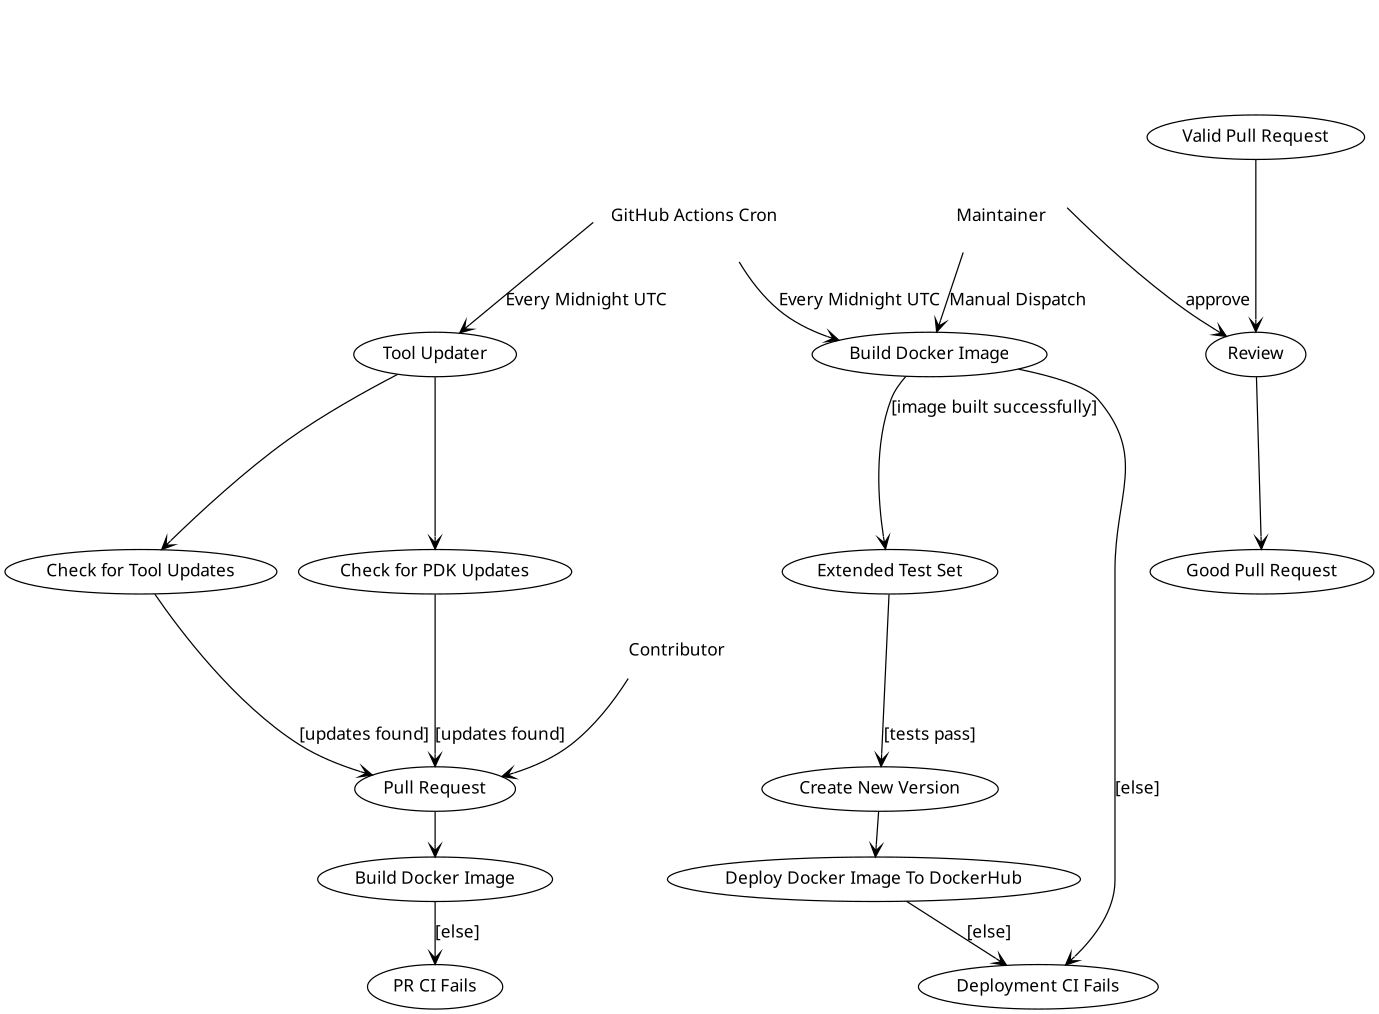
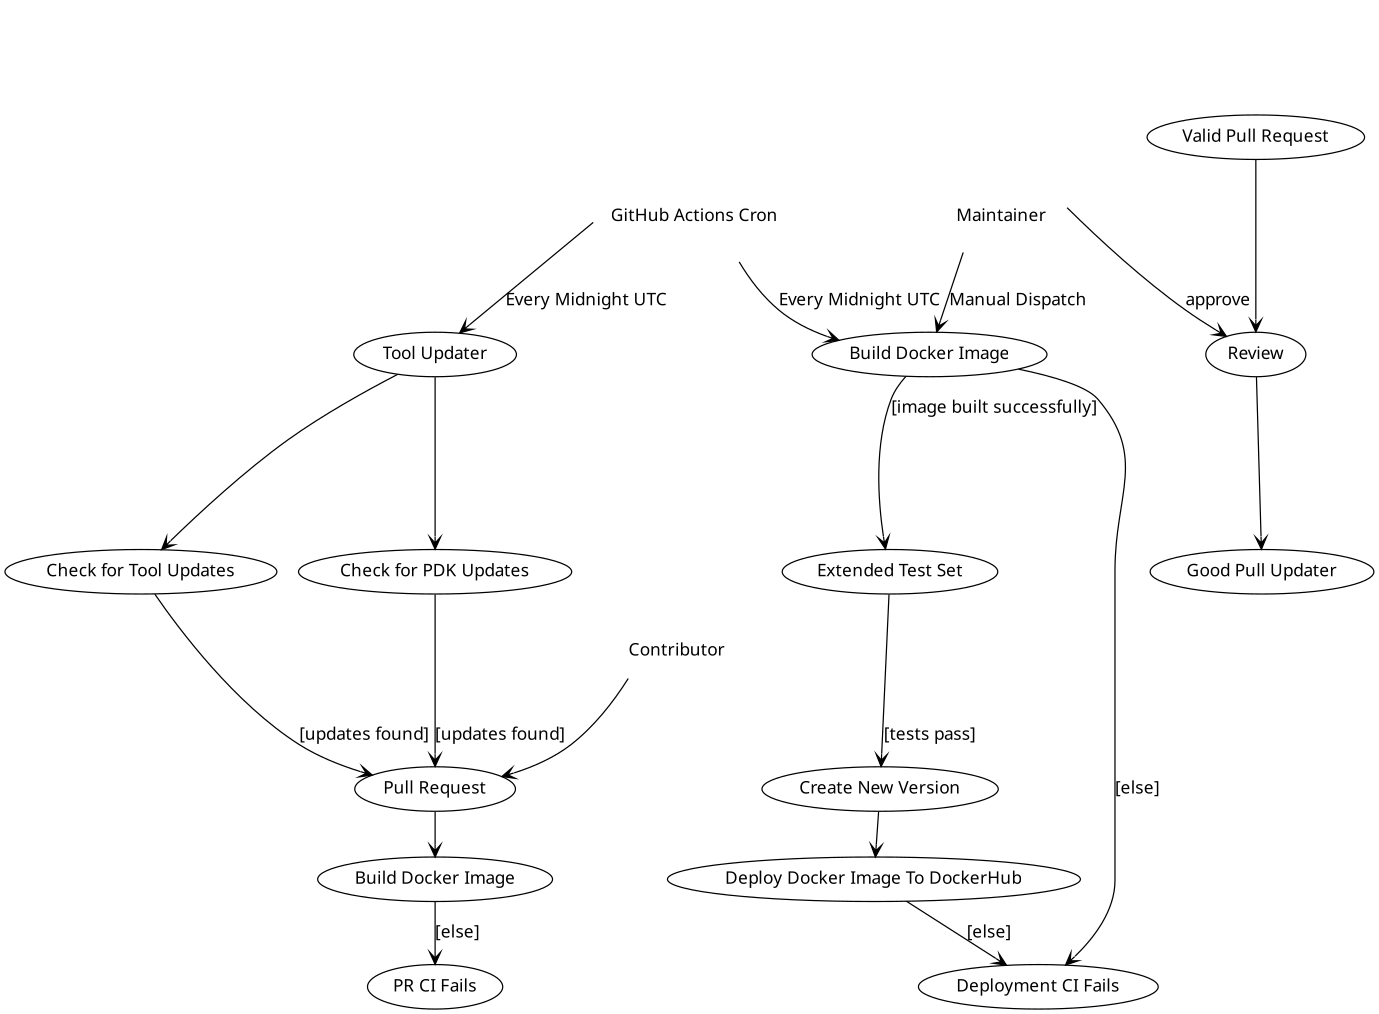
(1262, 572) -> (1262, 572)
